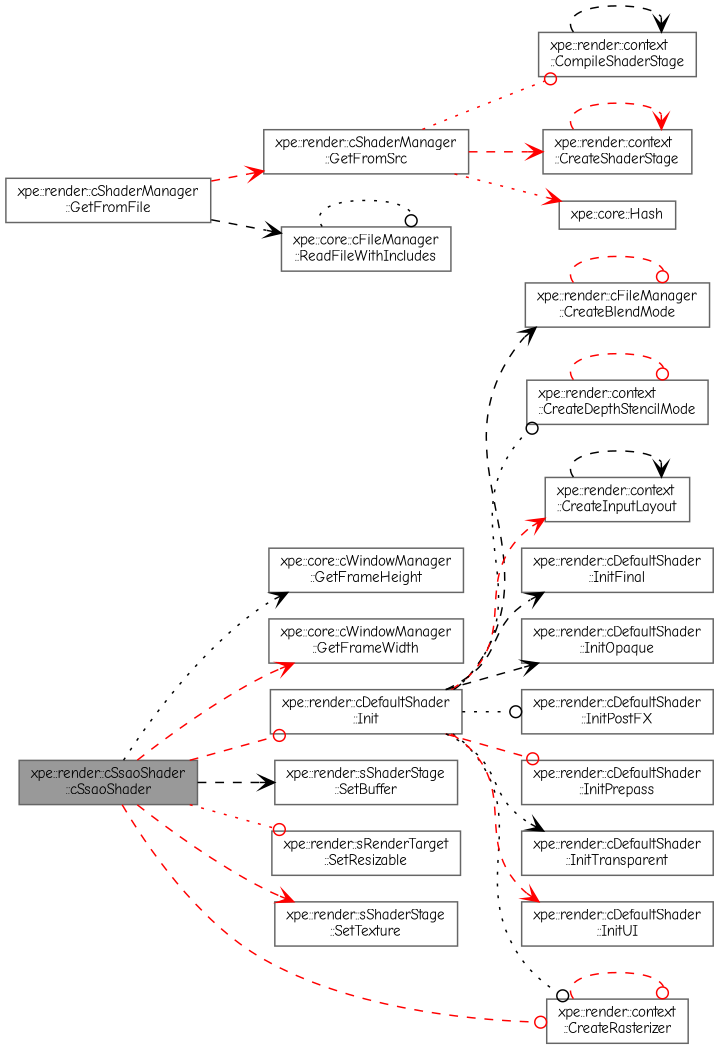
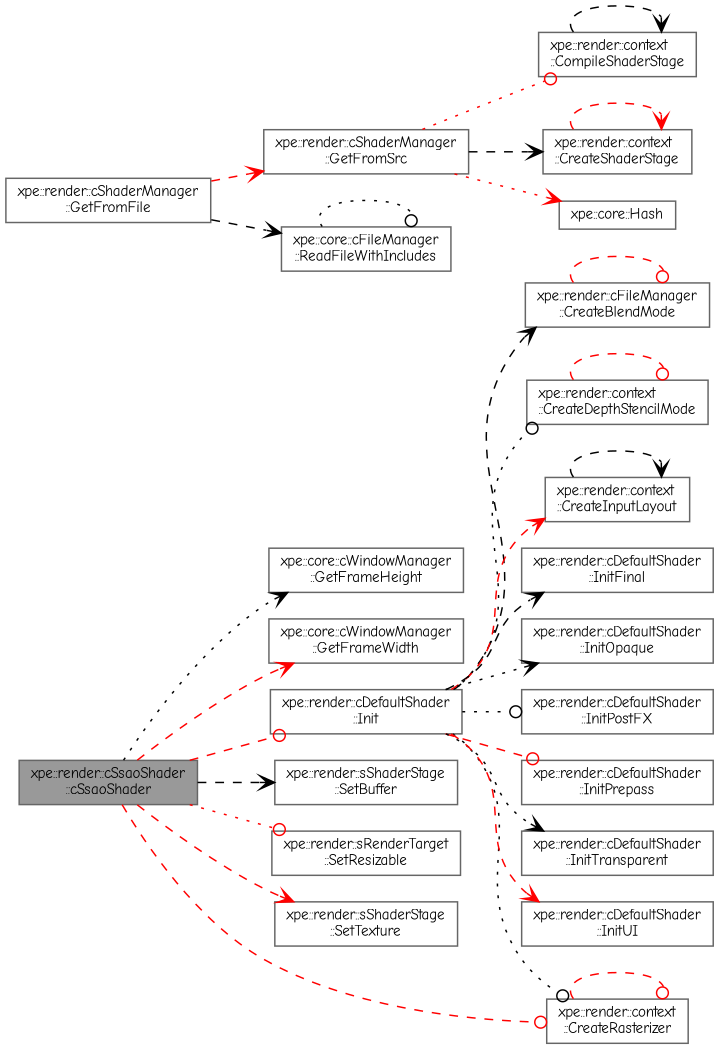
(498, 152) -> (498, 152)
(485, 678) -> (485, 678)
